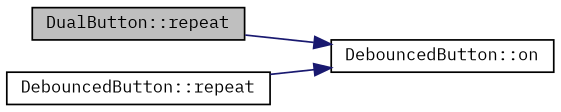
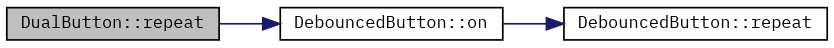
(292, 72) -> (525, 24)
